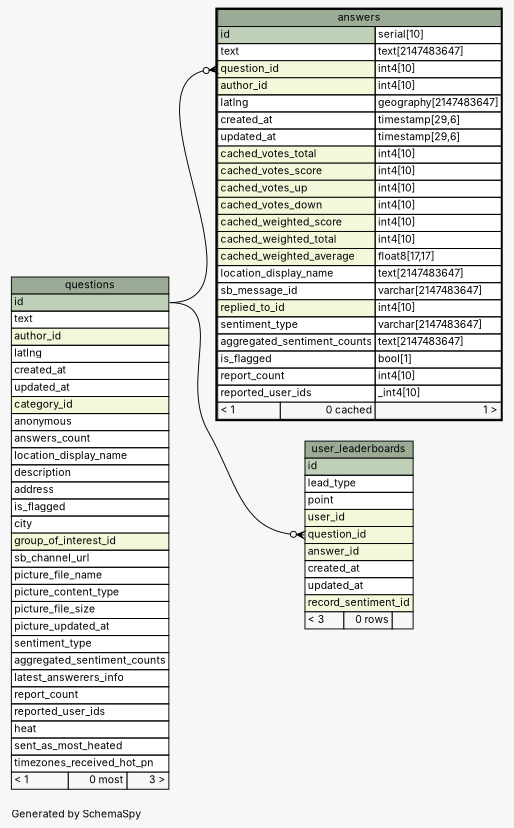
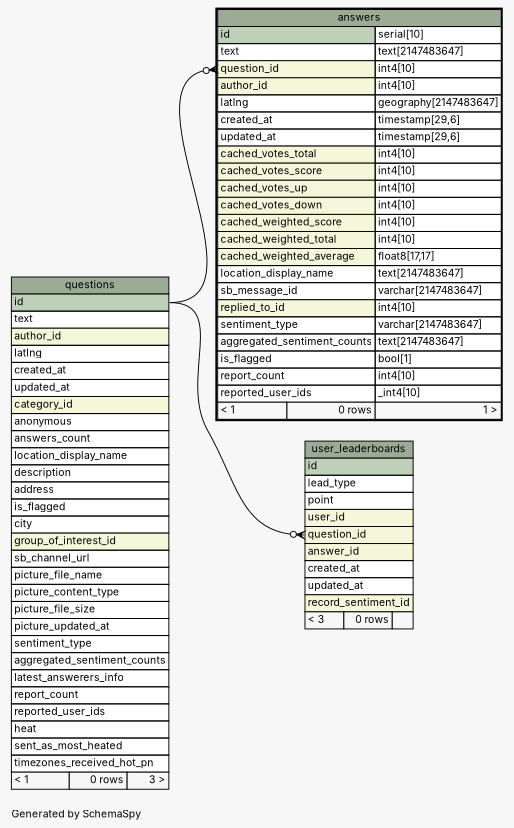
(349, 410) -> (355, 410)
(107, 780) -> (107, 780)
